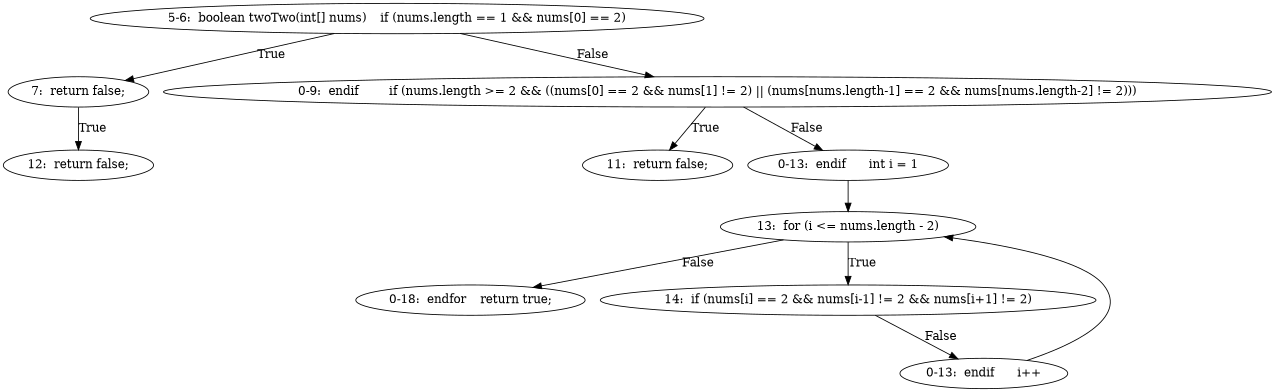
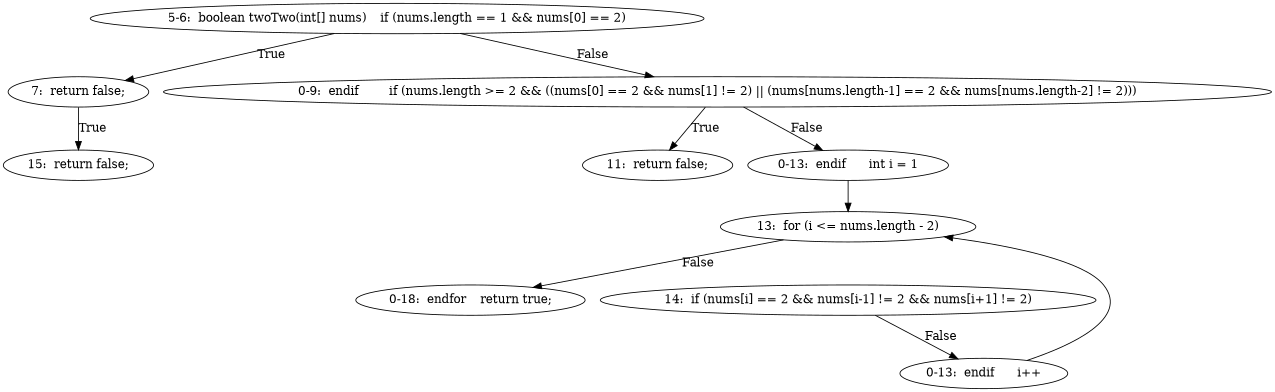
(78, 165) -> (78, 165)
(848, 259) -> none
